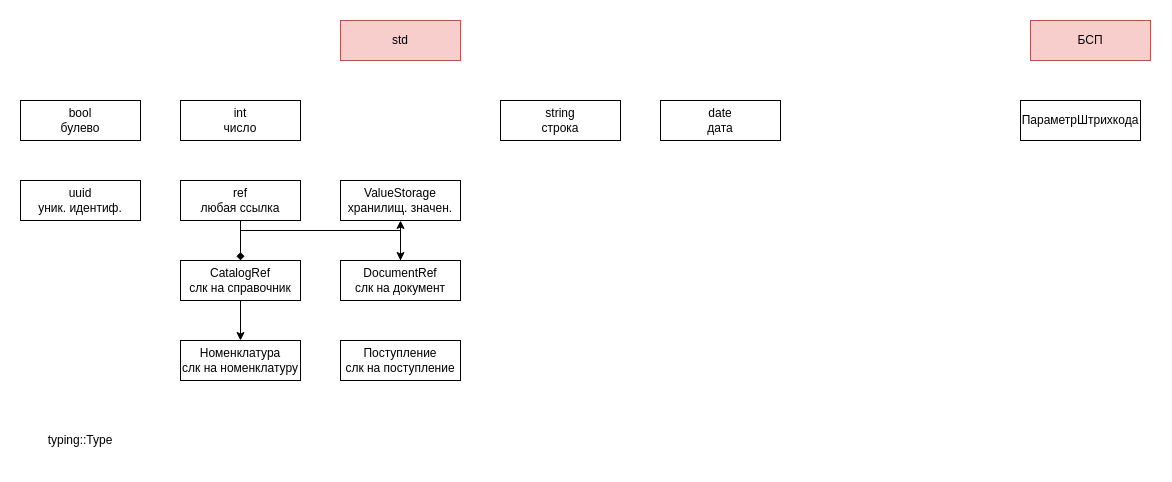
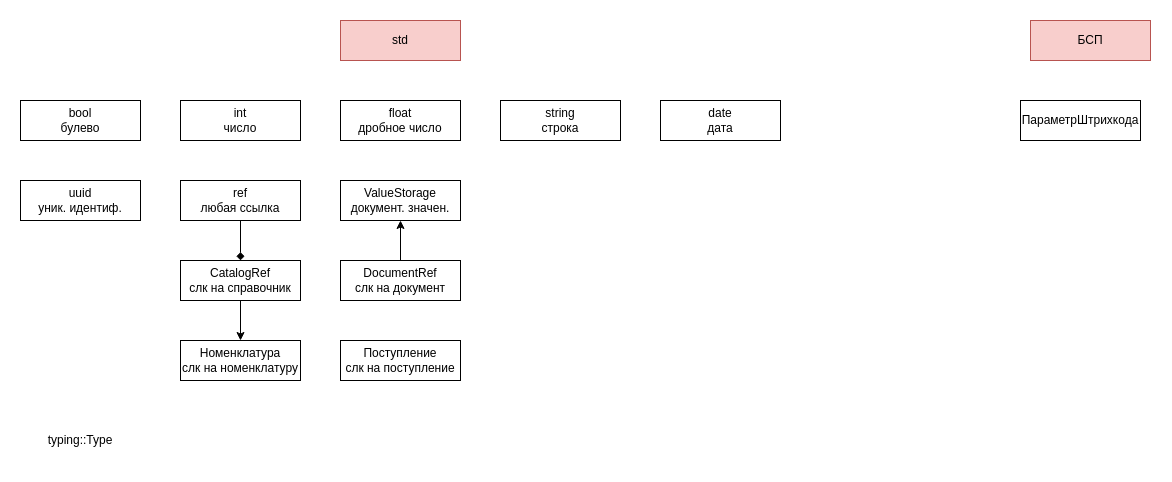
none -> (401, 121)
(401, 201) -> (401, 201)
(320, 231) -> none
